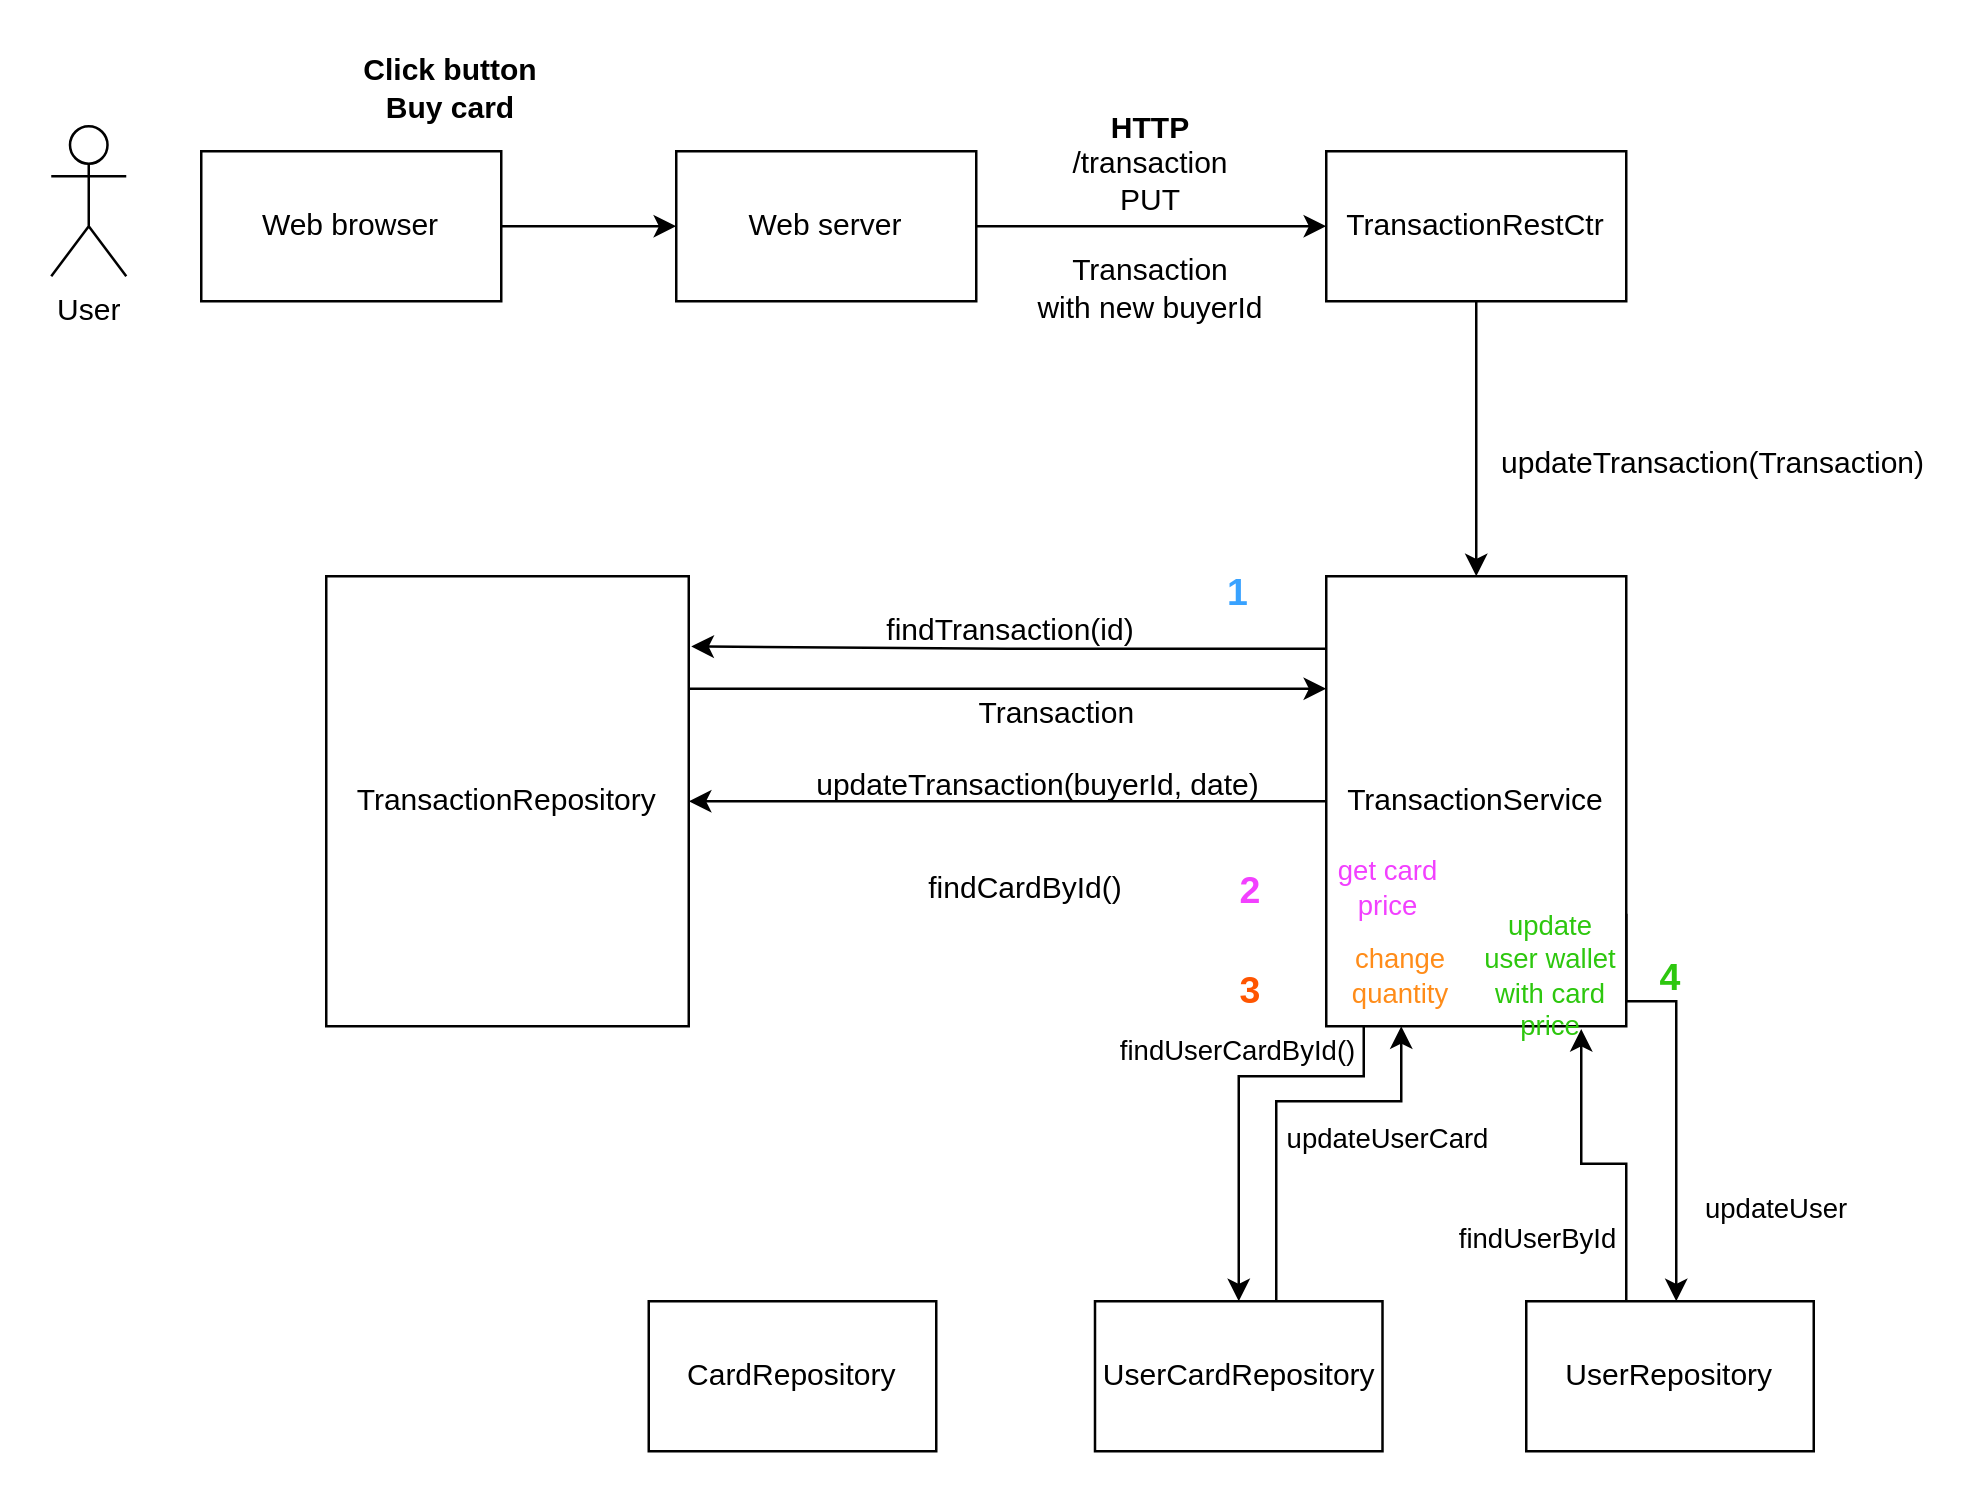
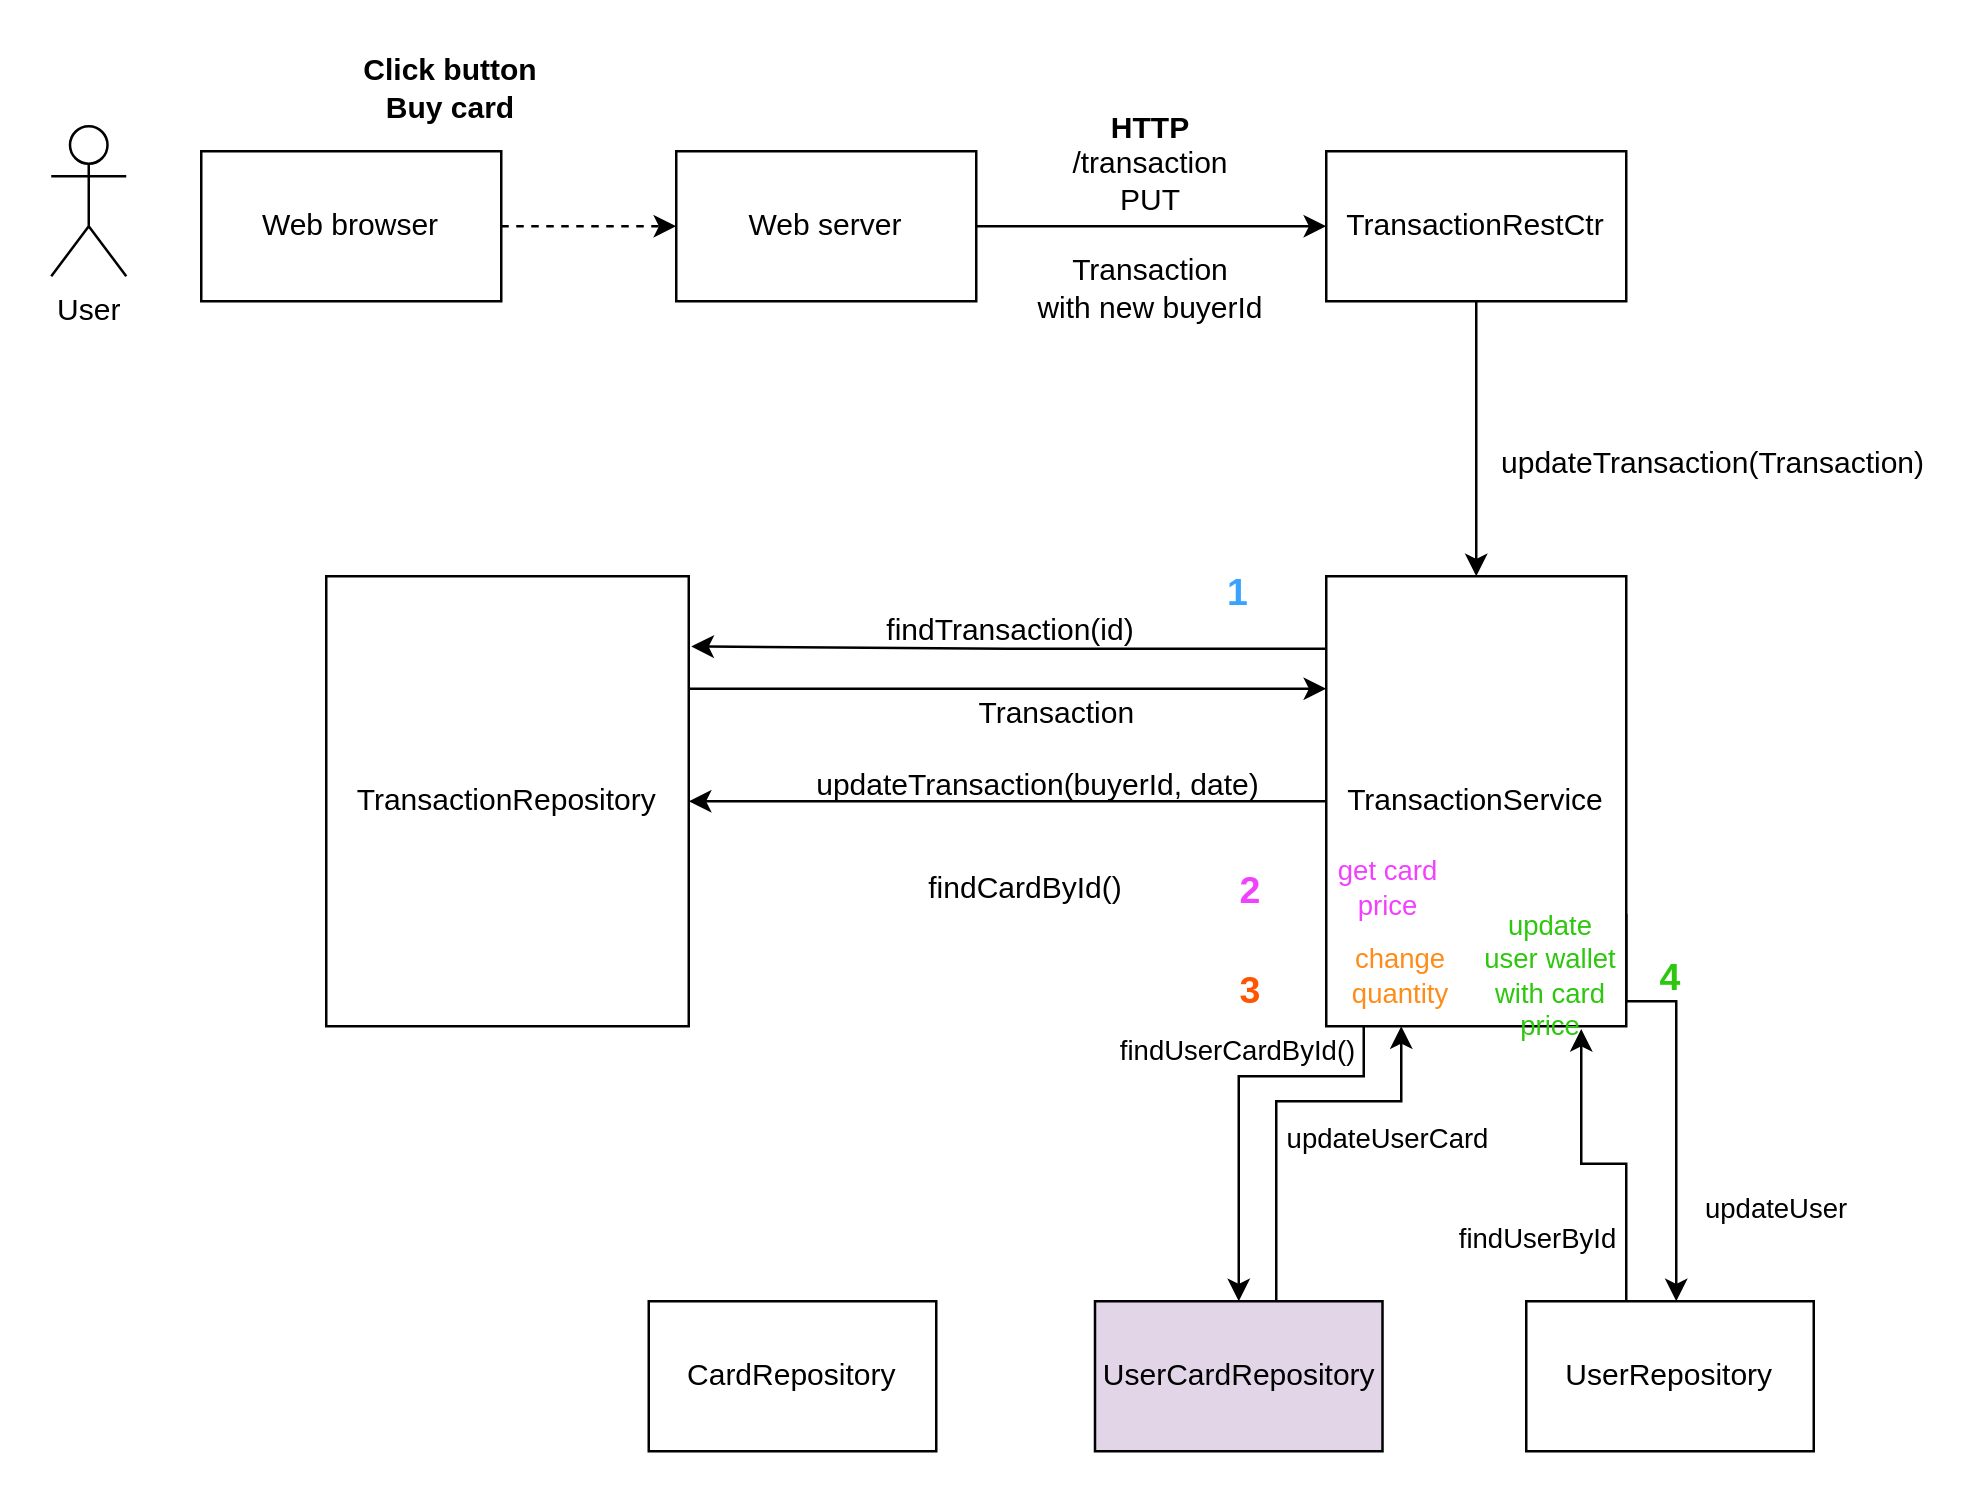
(577, 226) -> (577, 226)
(1239, 1376) -> (1239, 1376)
